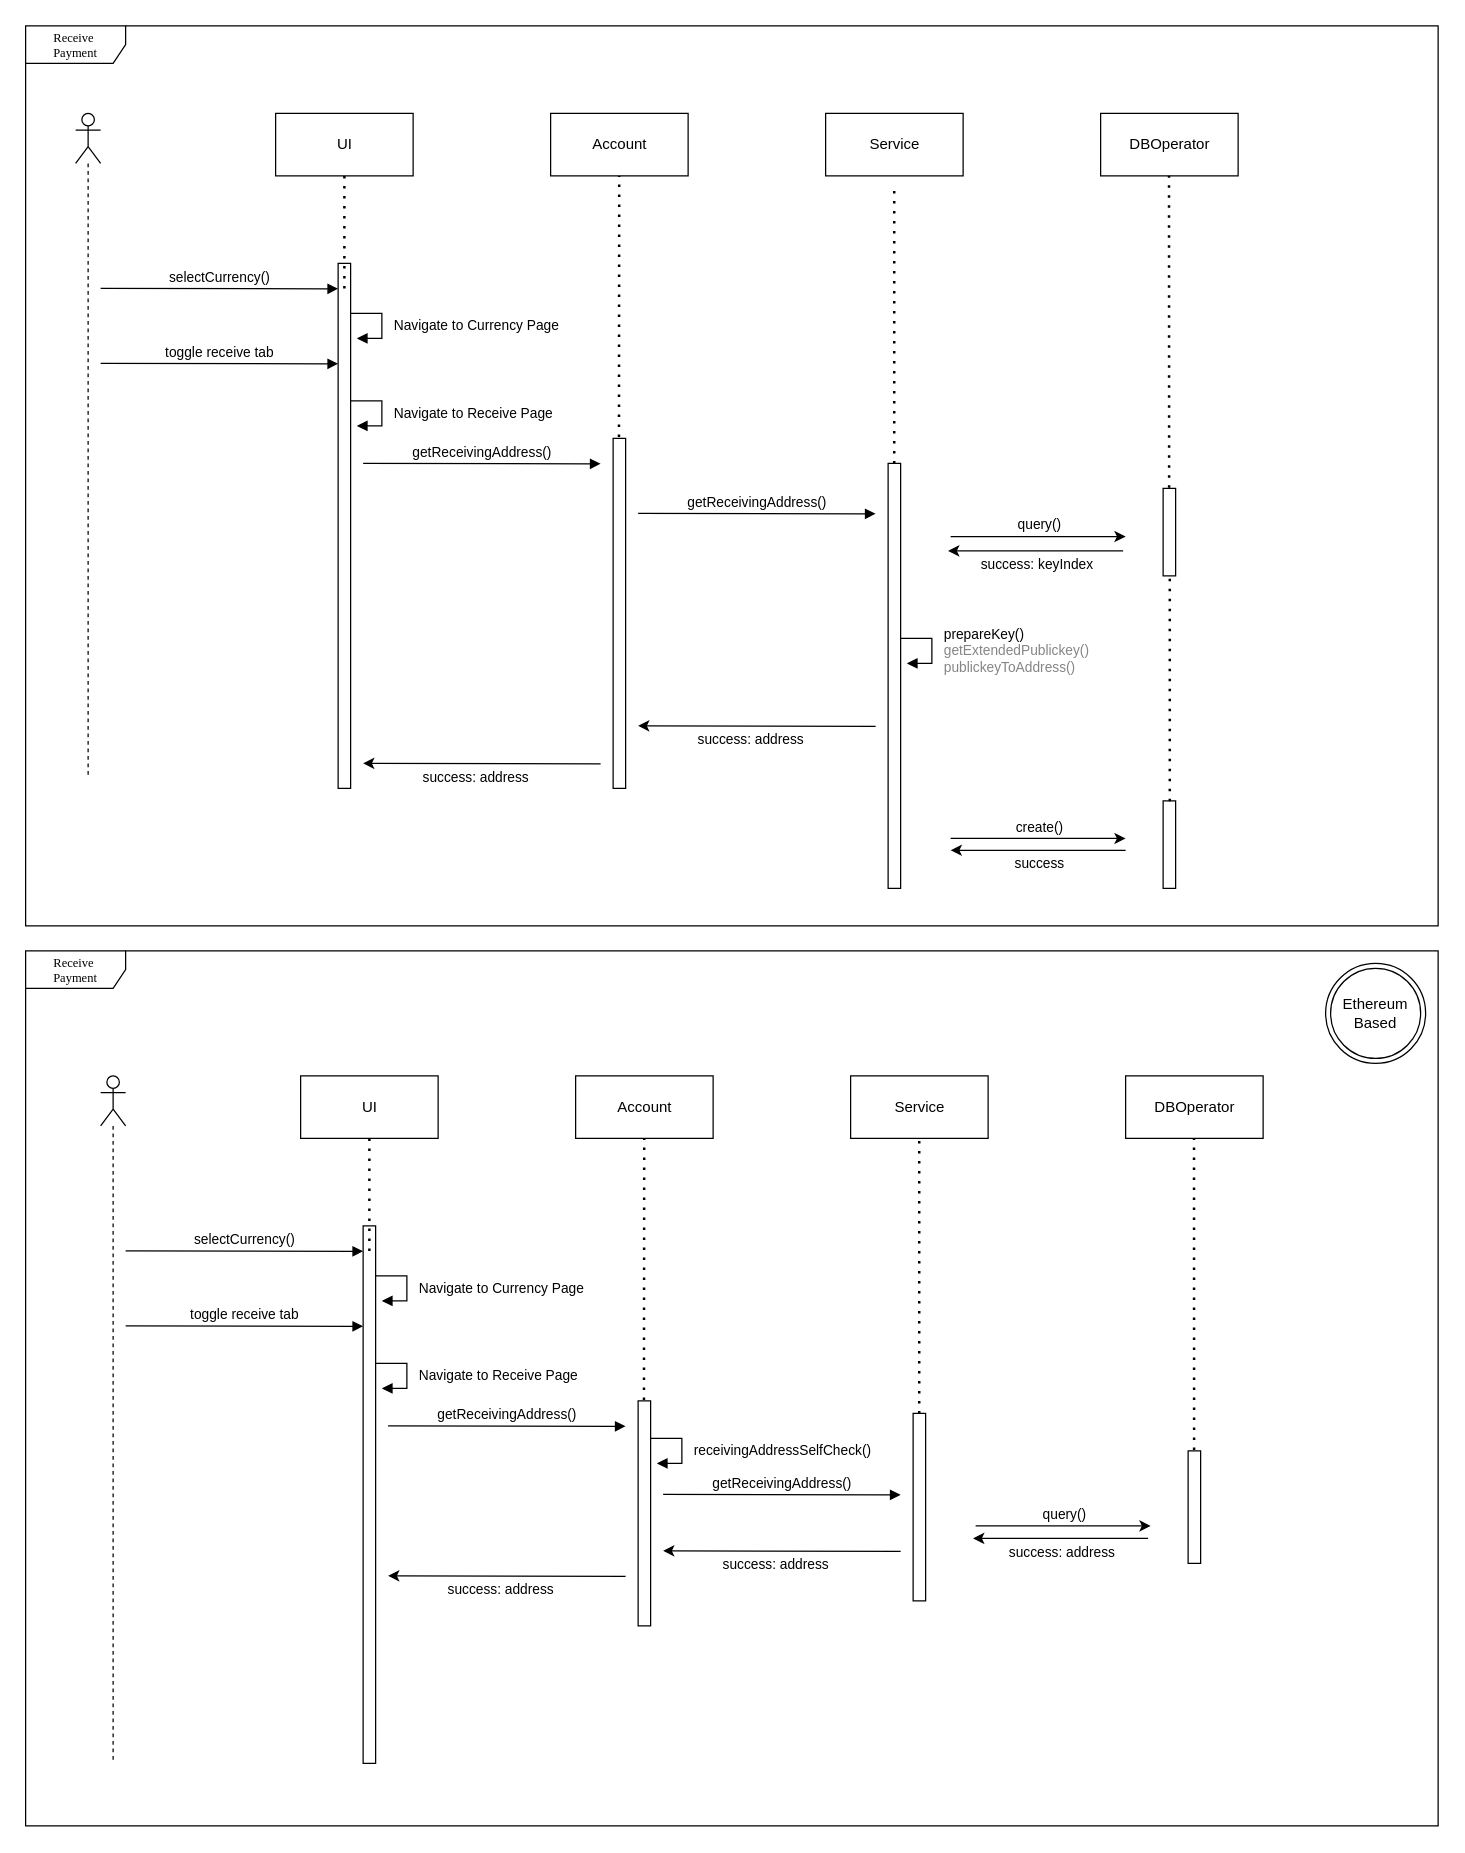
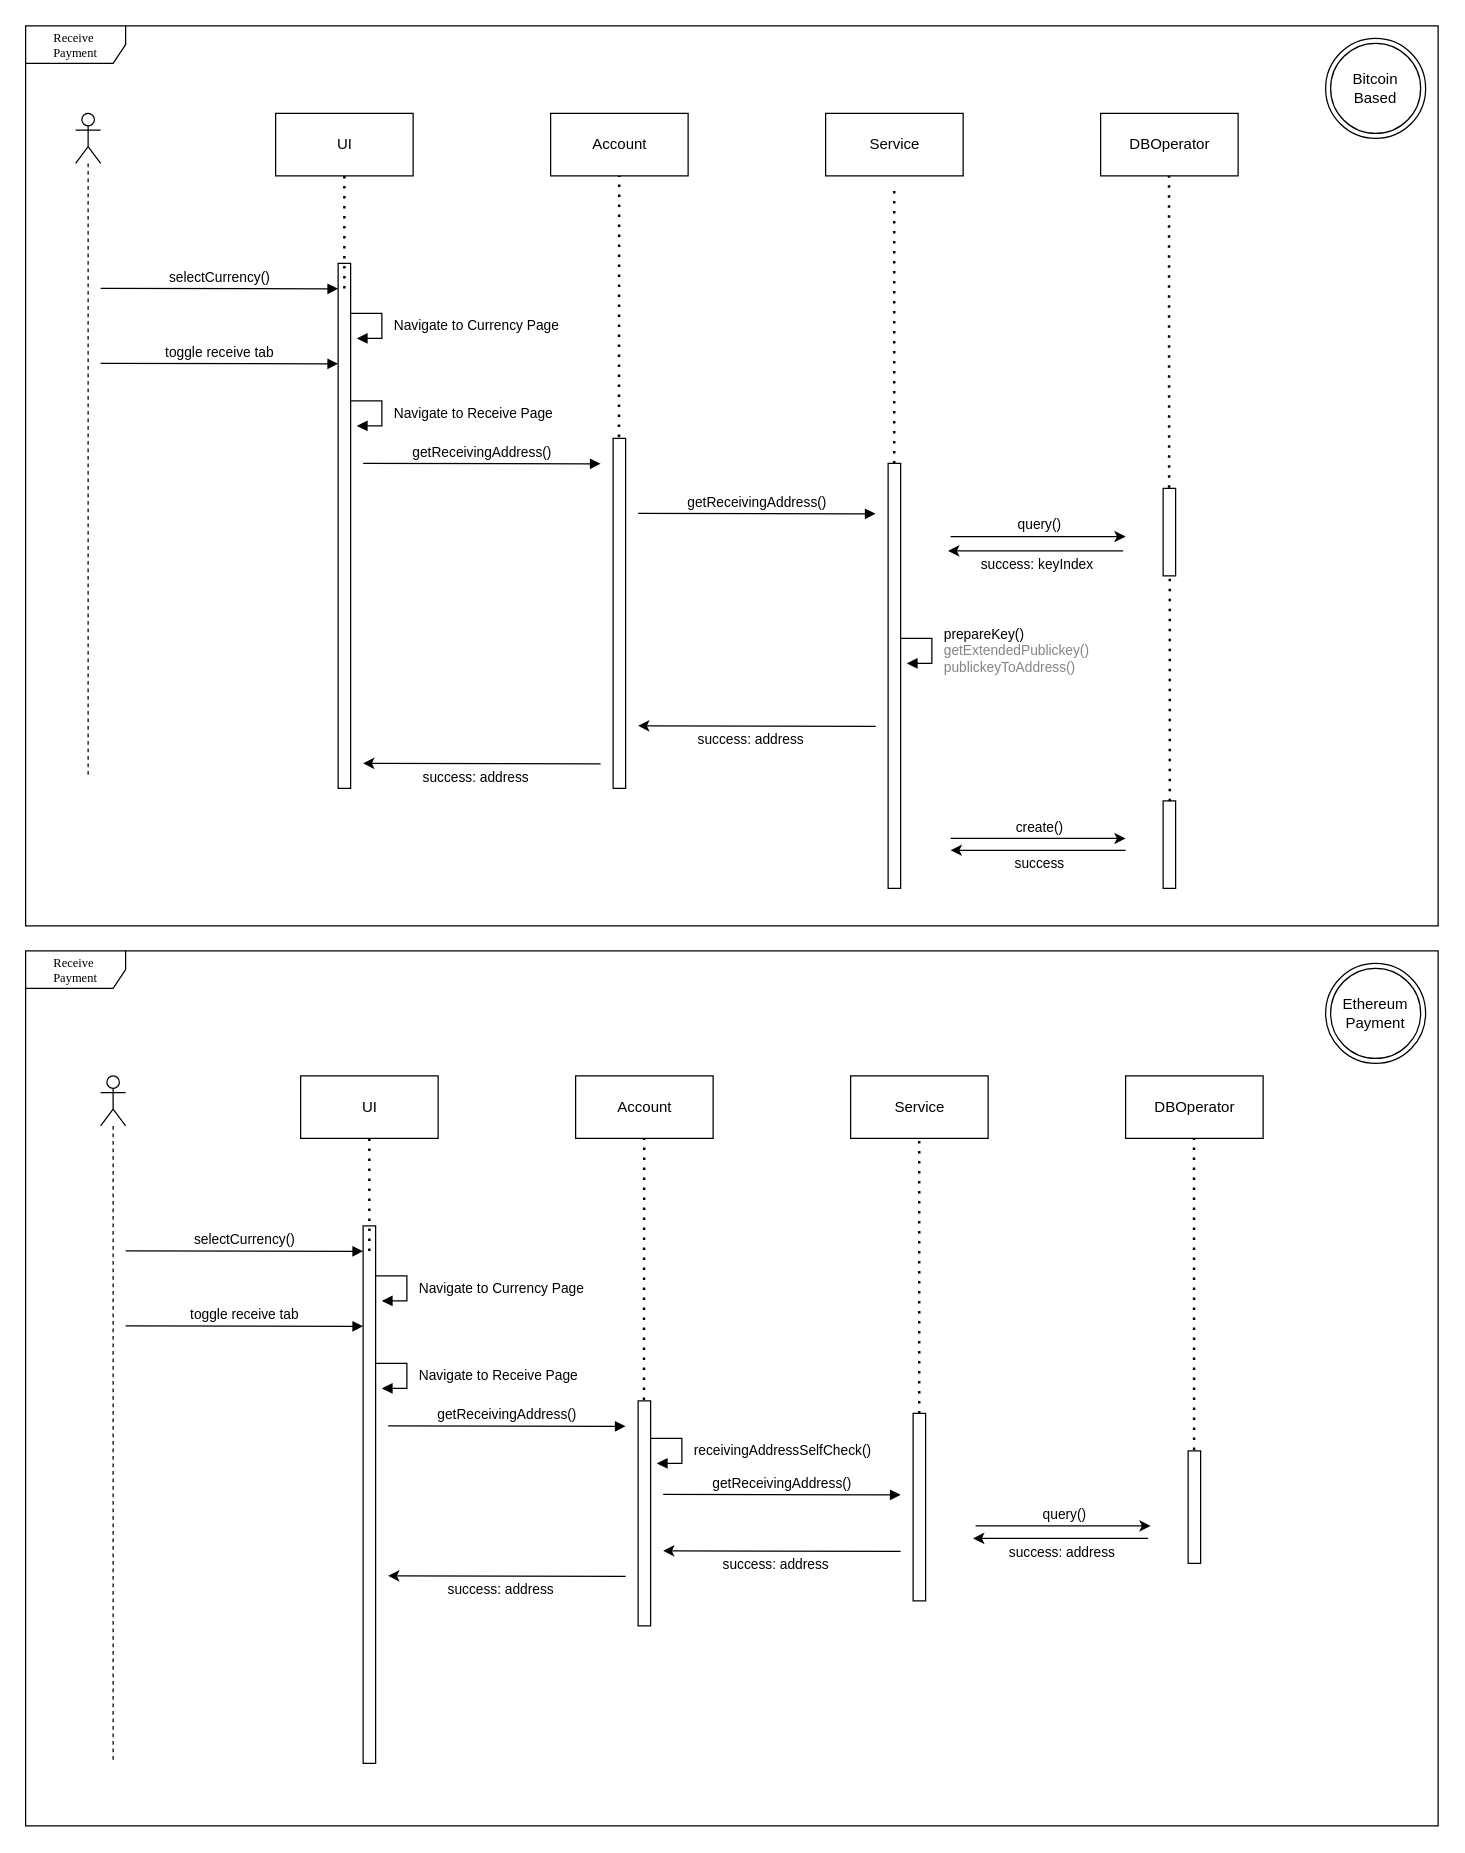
none -> (1376, 88)
(1376, 1013) -> (1376, 1013)
